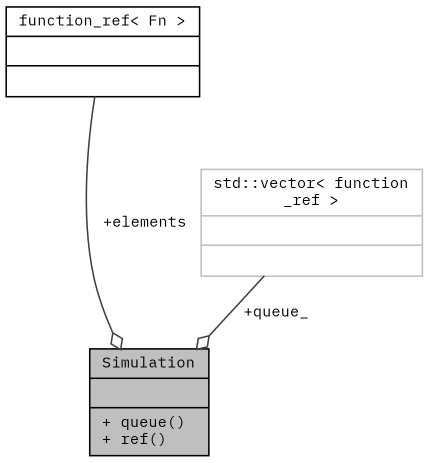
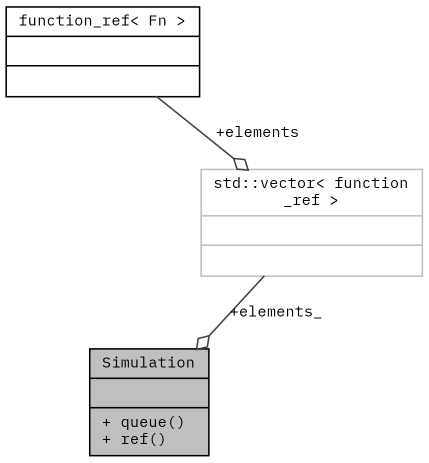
(87, 216) -> (195, 127)
(272, 313) -> (272, 313)
